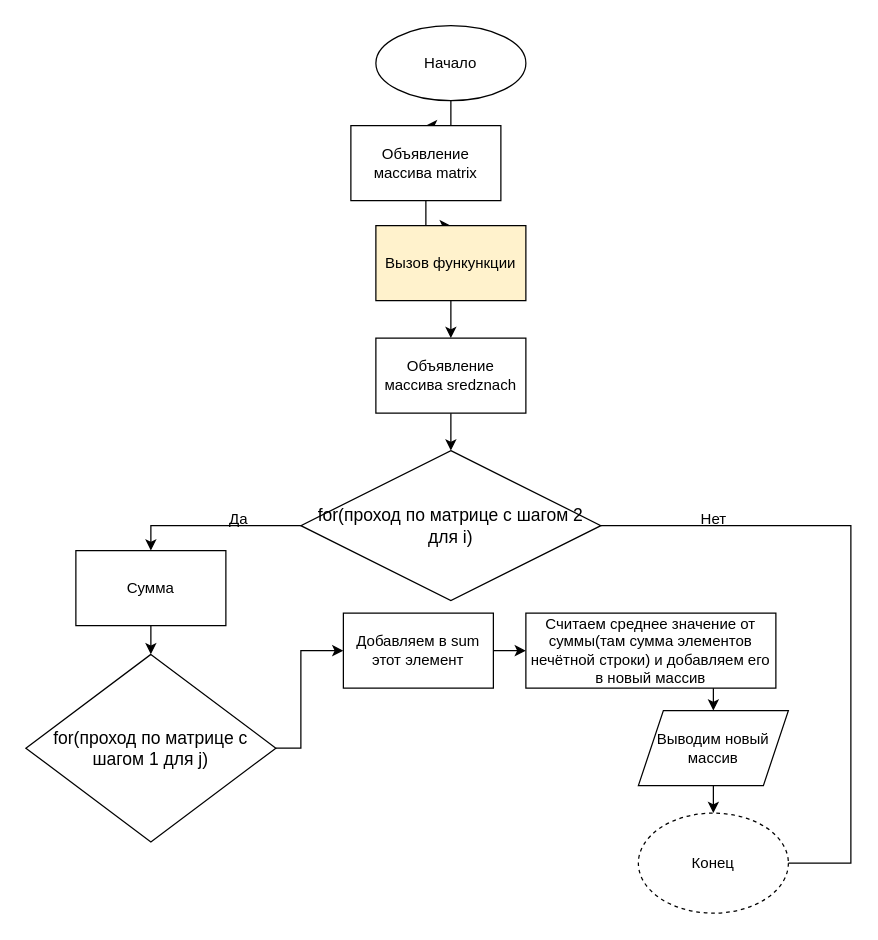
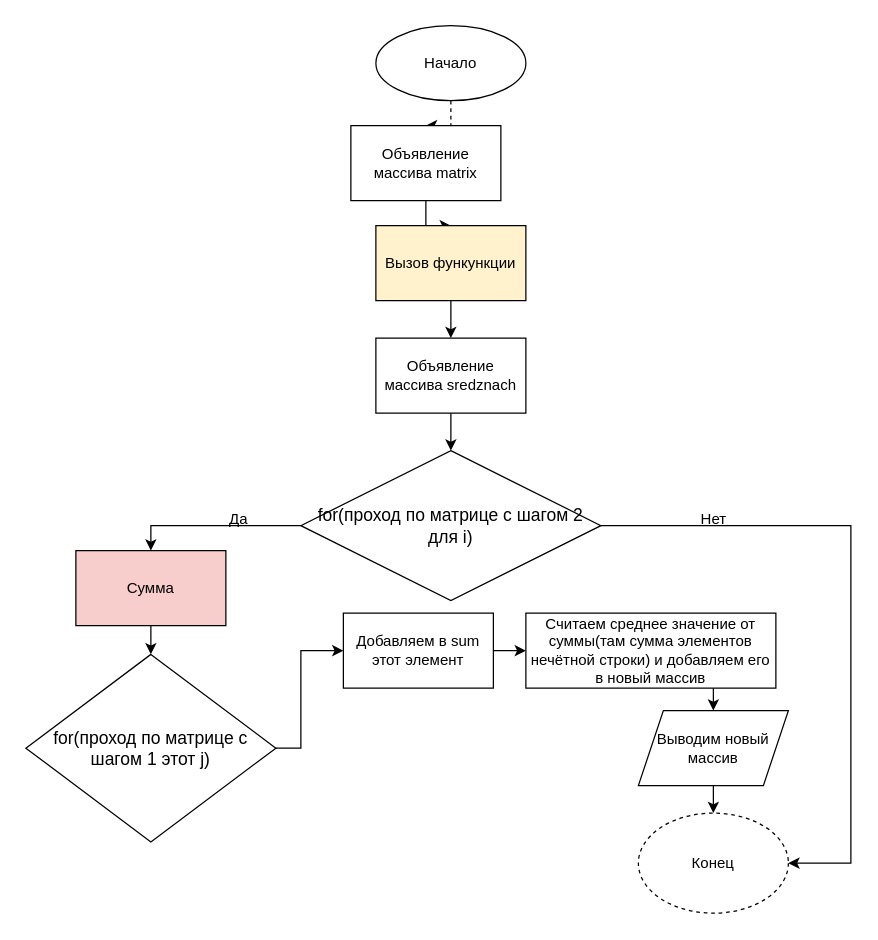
(451, 113) -> (451, 113)
(151, 588) -> (151, 588)
(151, 748) -> (151, 748)
(794, 863) -> (798, 863)
